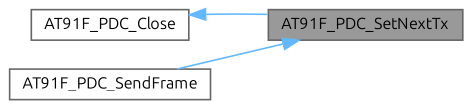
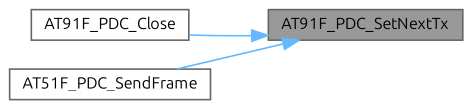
(237, 14) -> (220, 36)
(110, 84) -> (110, 84)
